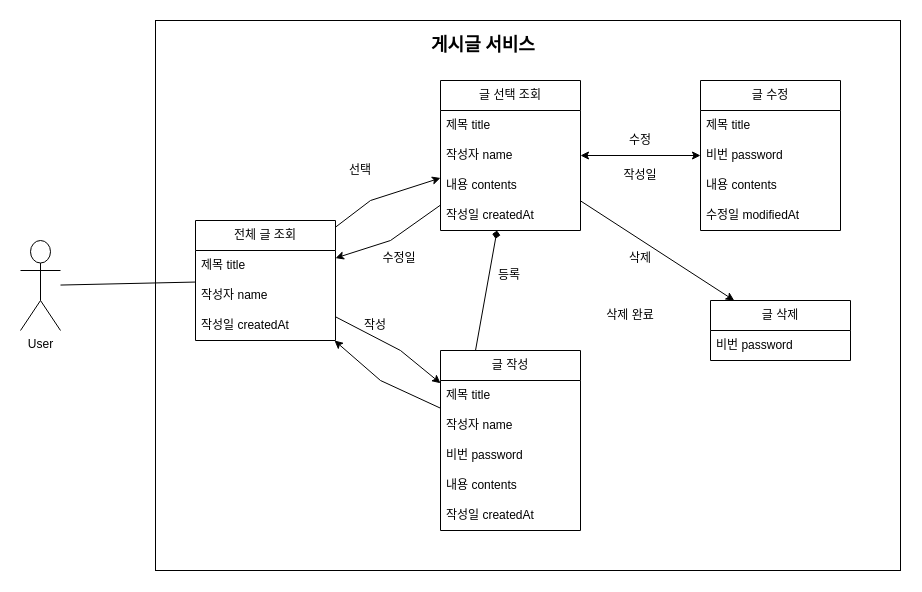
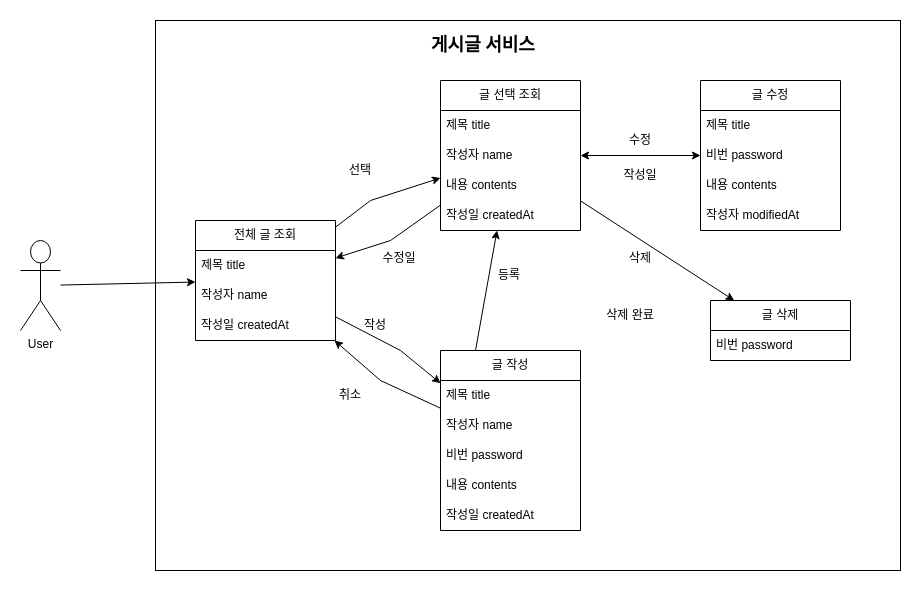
(757, 216) -> (757, 216)
(496, 239) -> (496, 238)
(189, 282) -> (187, 282)
none -> (351, 396)
